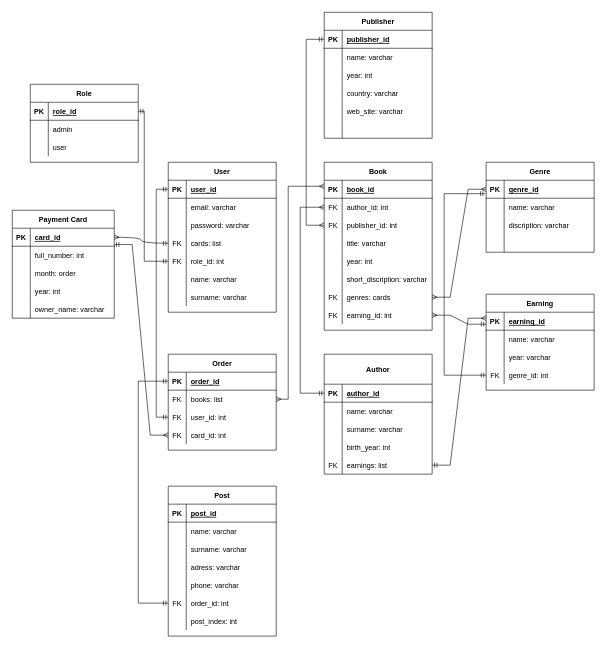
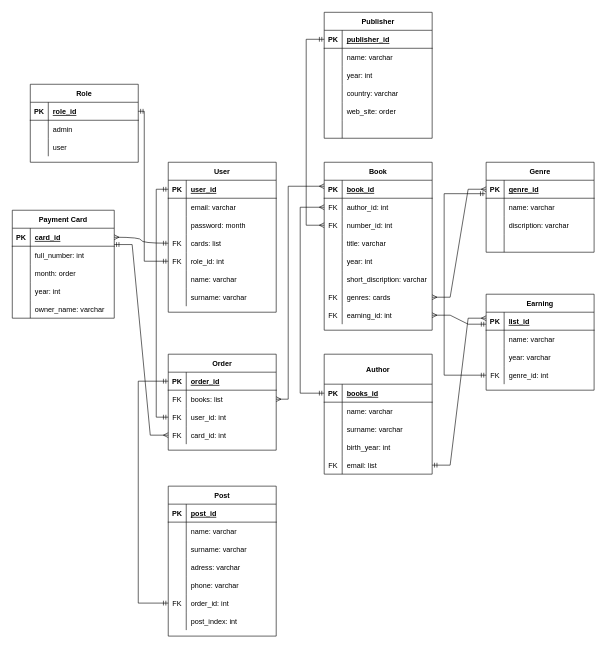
(378, 112) -> (374, 112)
(223, 226) -> (219, 226)
(375, 226) -> (371, 226)
(527, 322) -> (520, 322)
(364, 394) -> (362, 394)
(370, 466) -> (363, 466)
